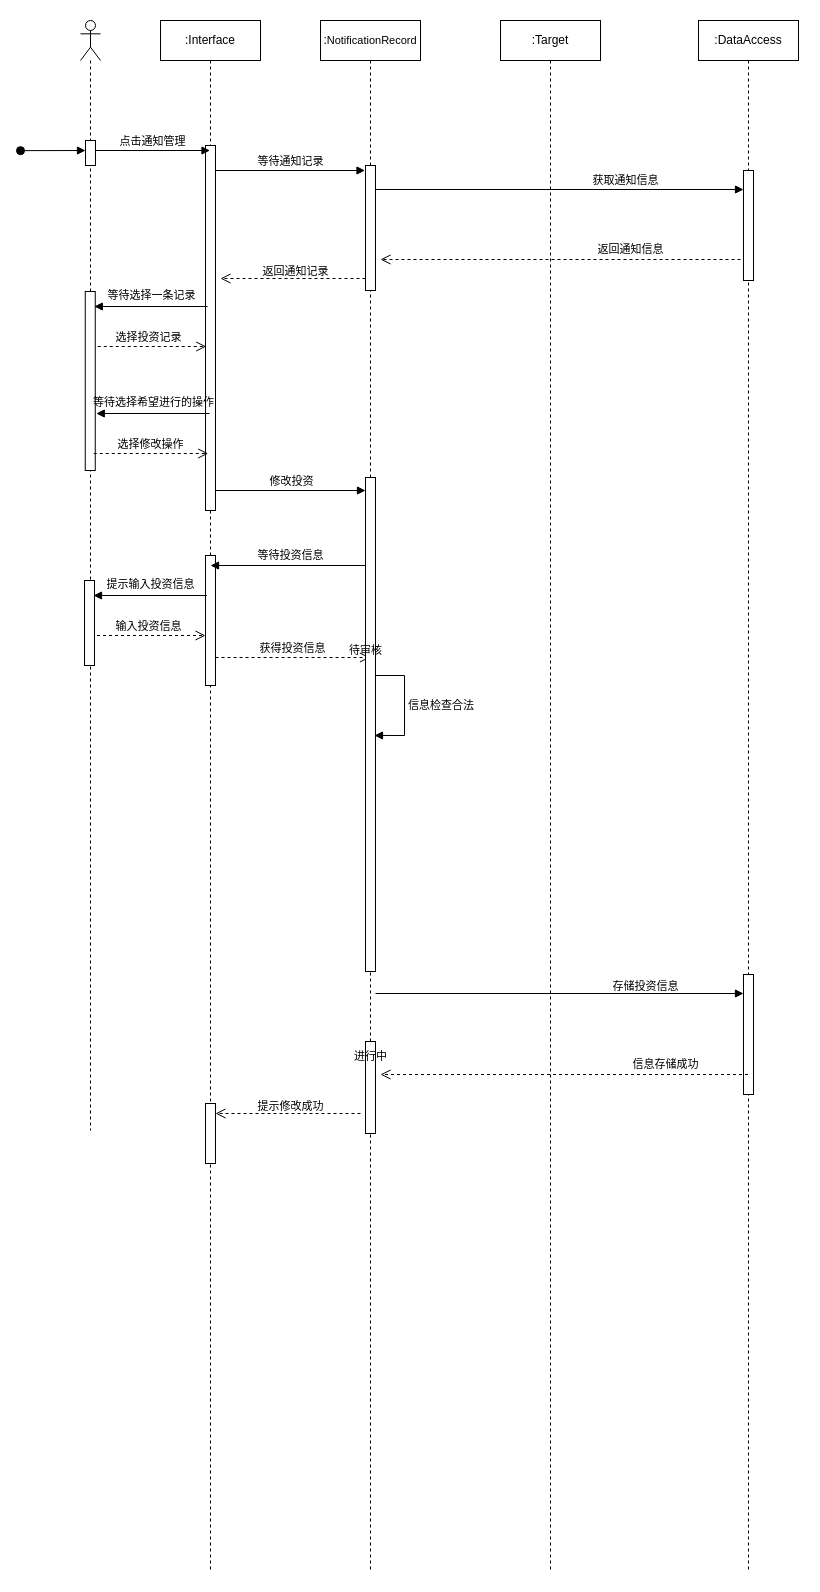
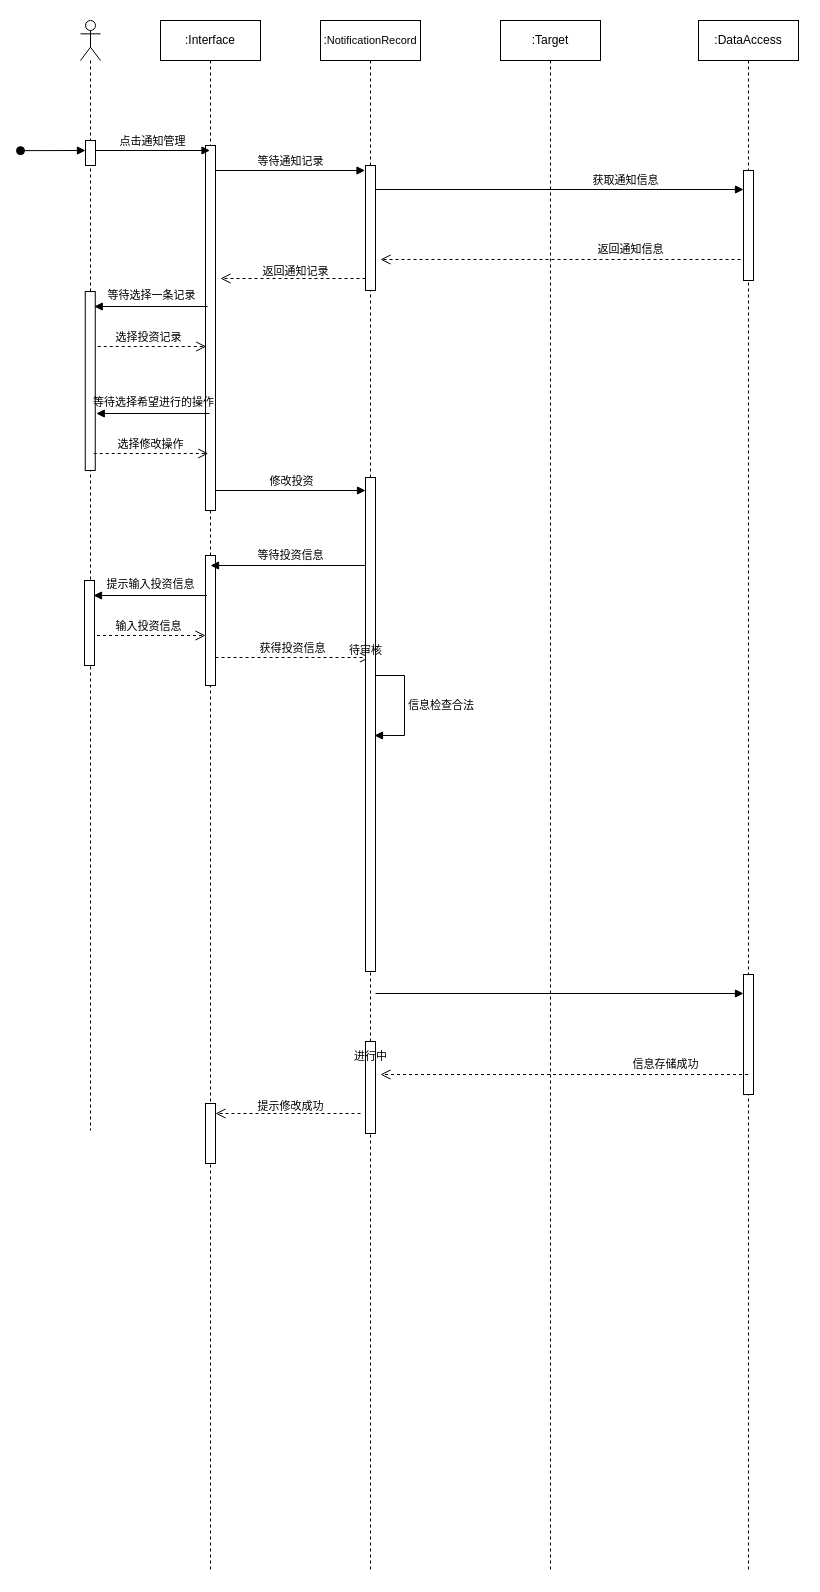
(646, 987) -> none
